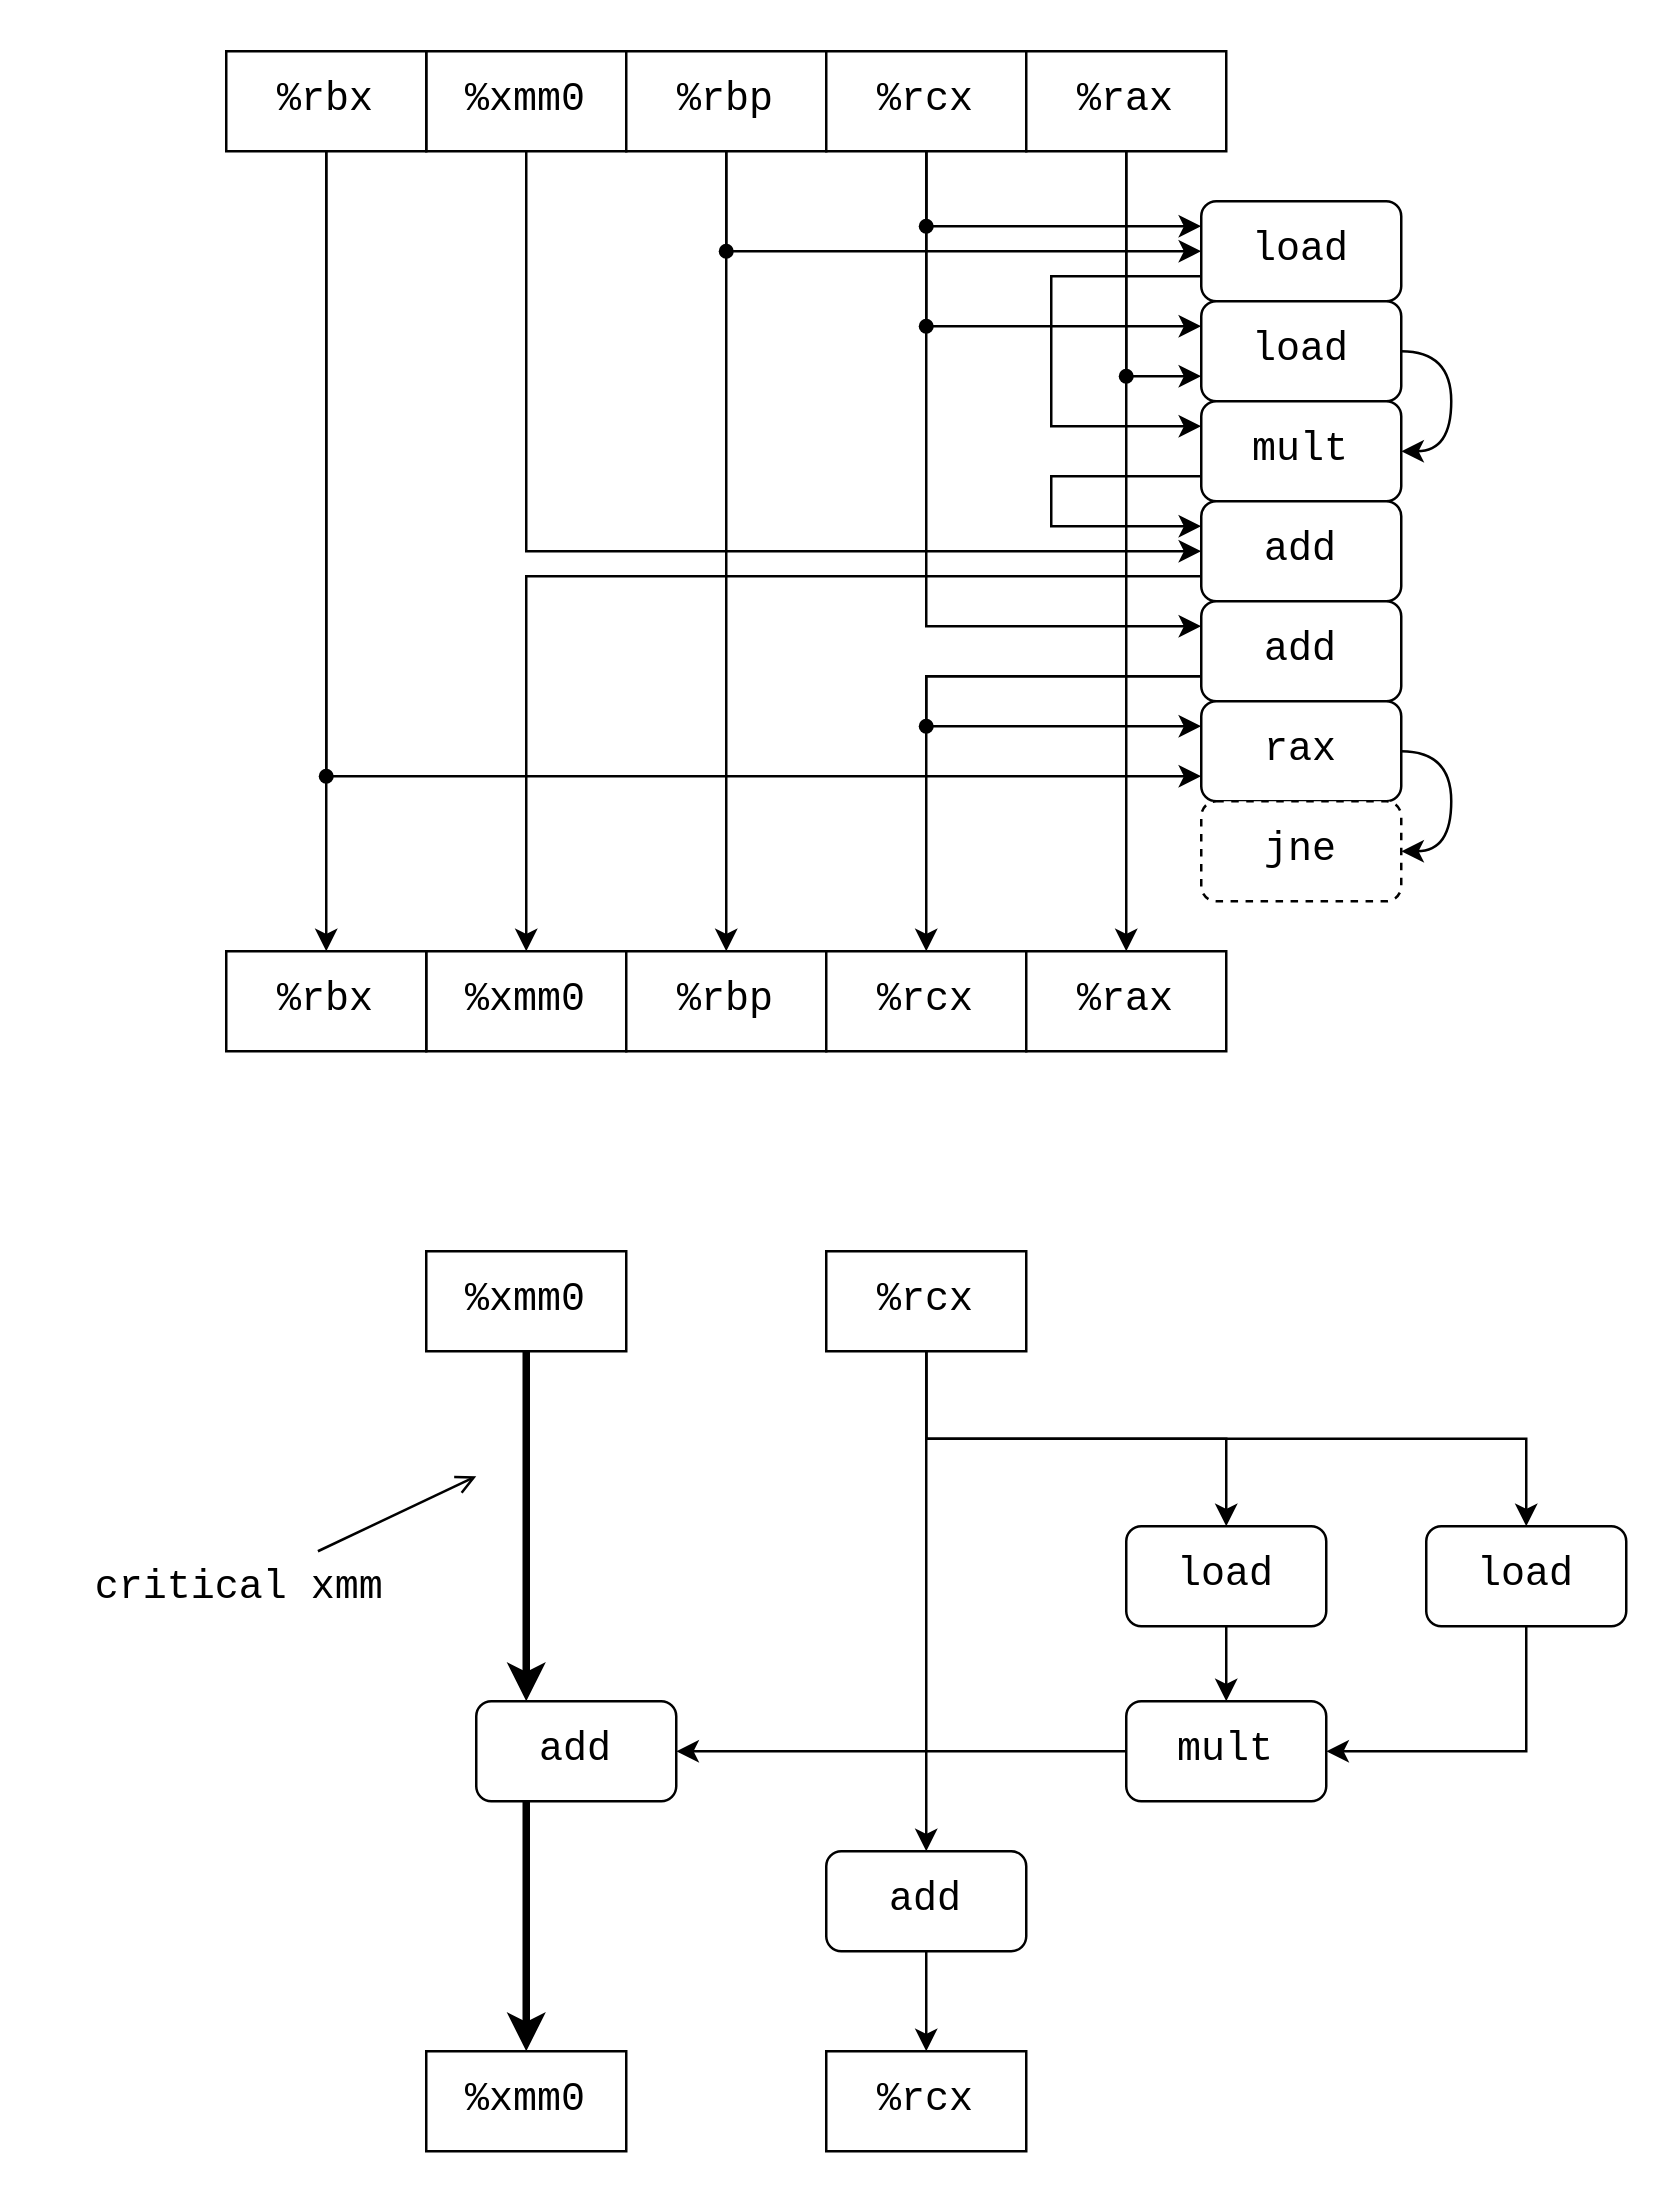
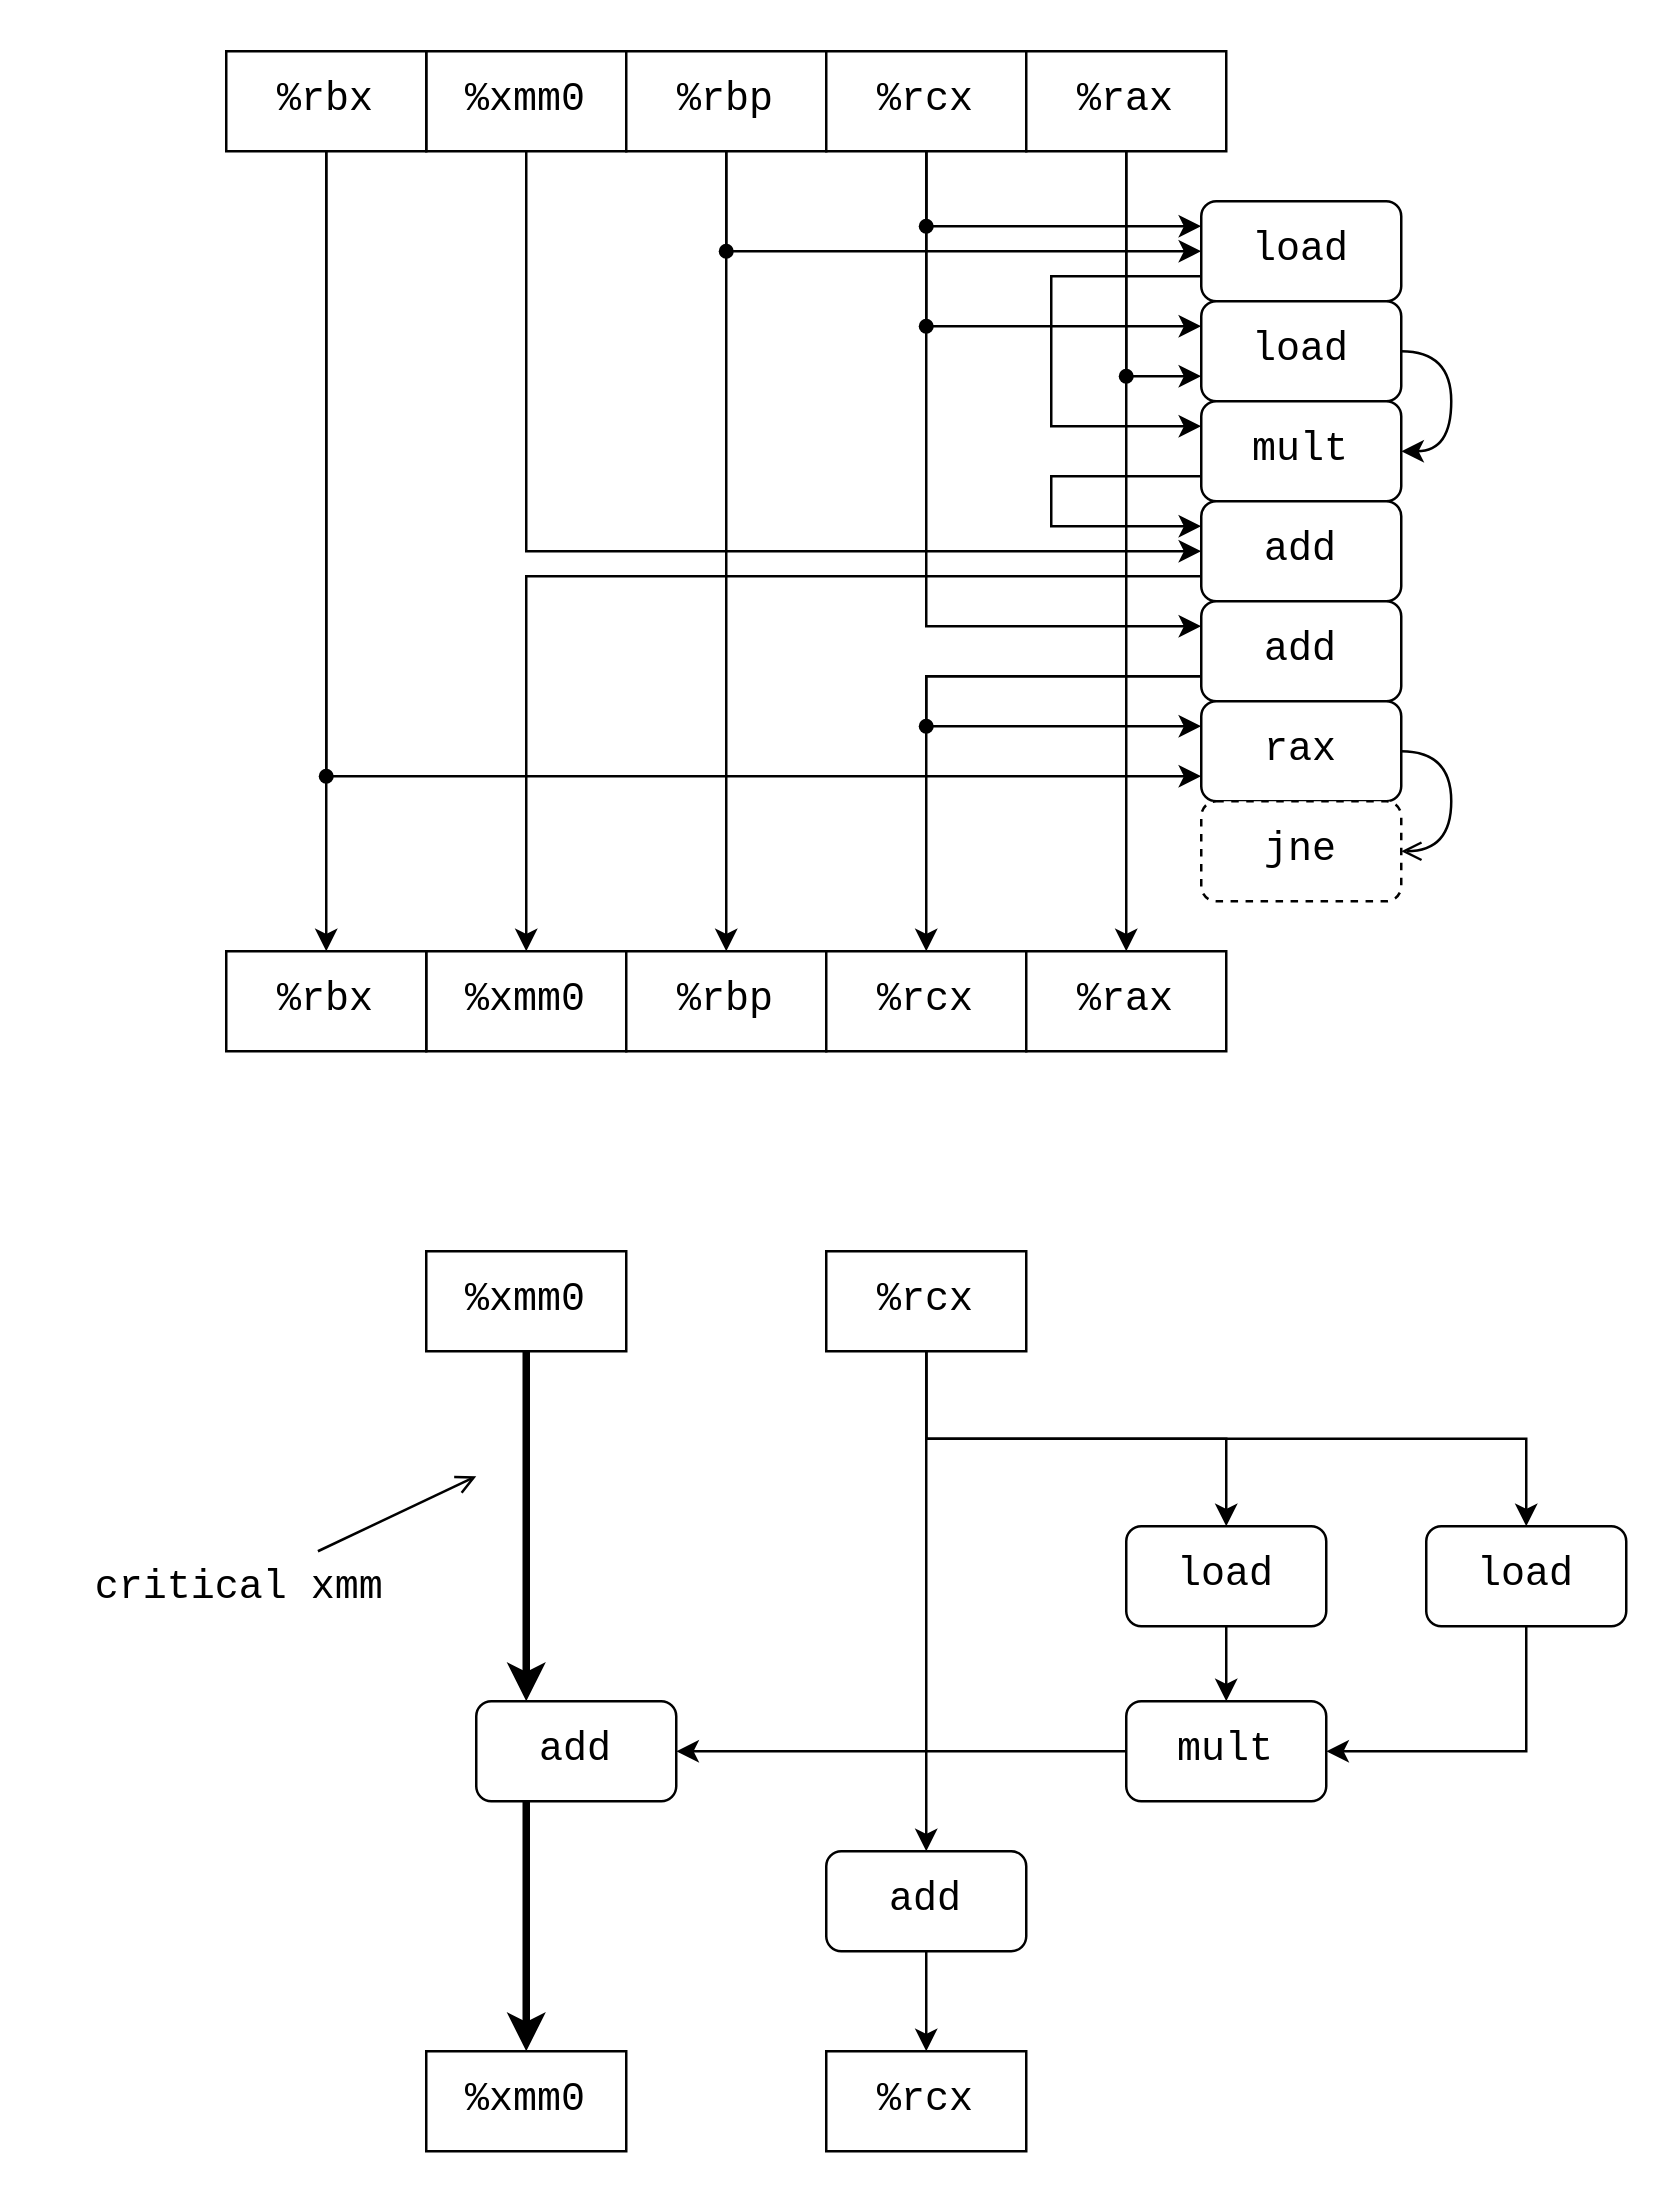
(1440, 841) -> (1435, 843)
